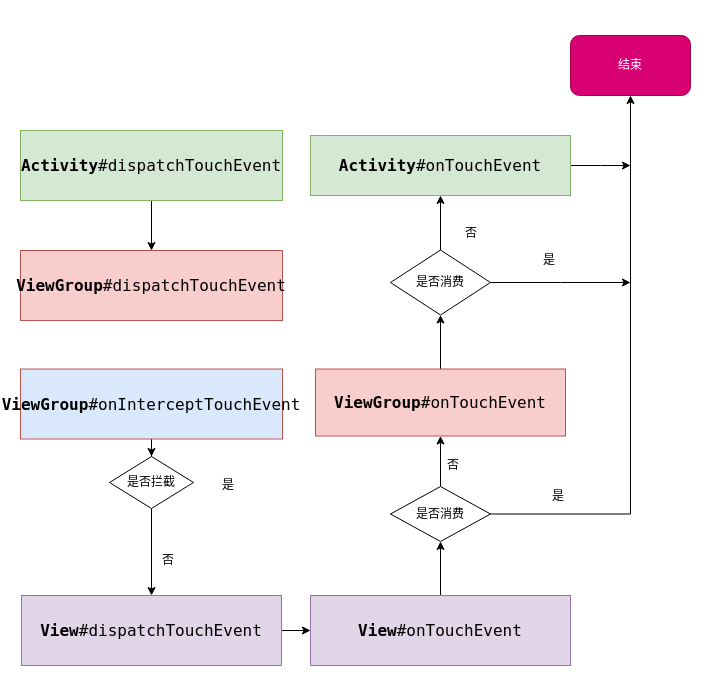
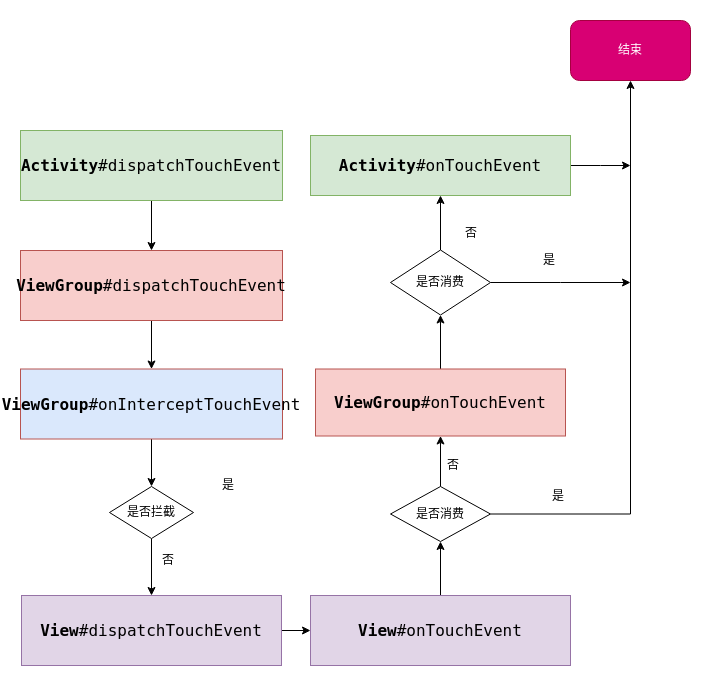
(631, 66) -> (631, 51)
none -> (152, 342)
(152, 483) -> (152, 513)
